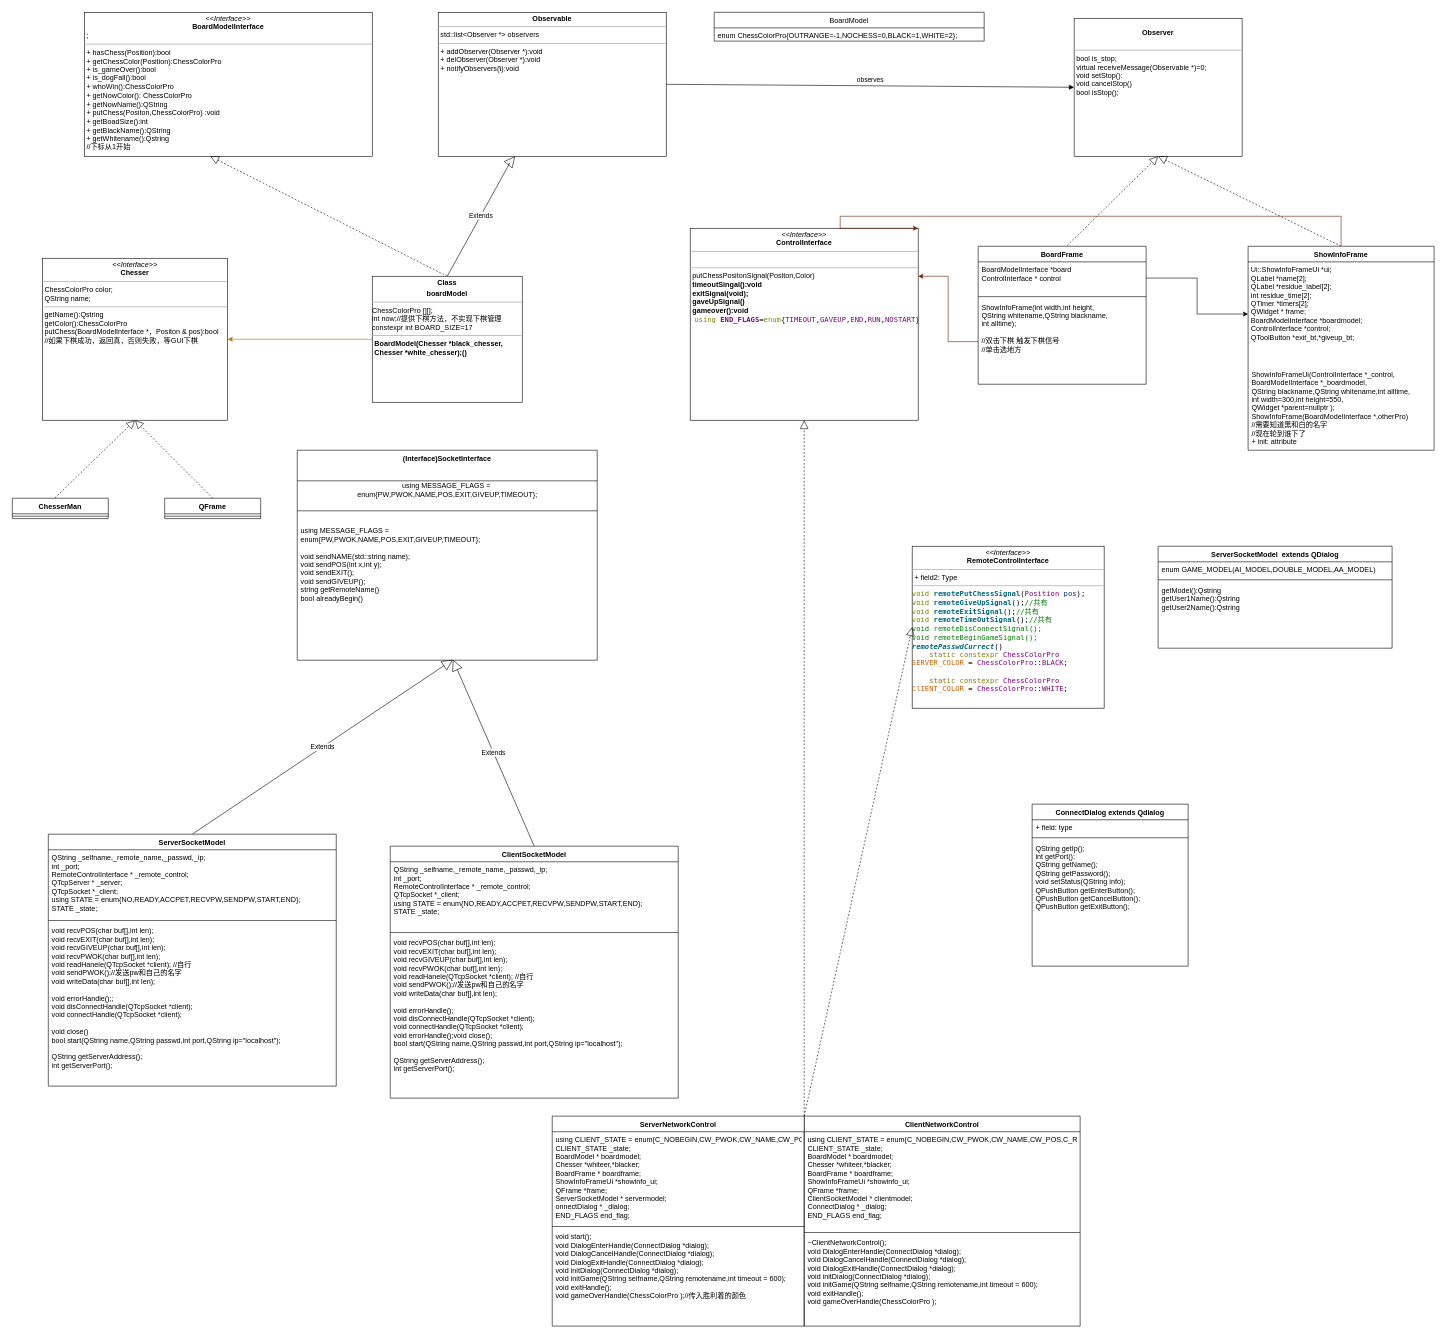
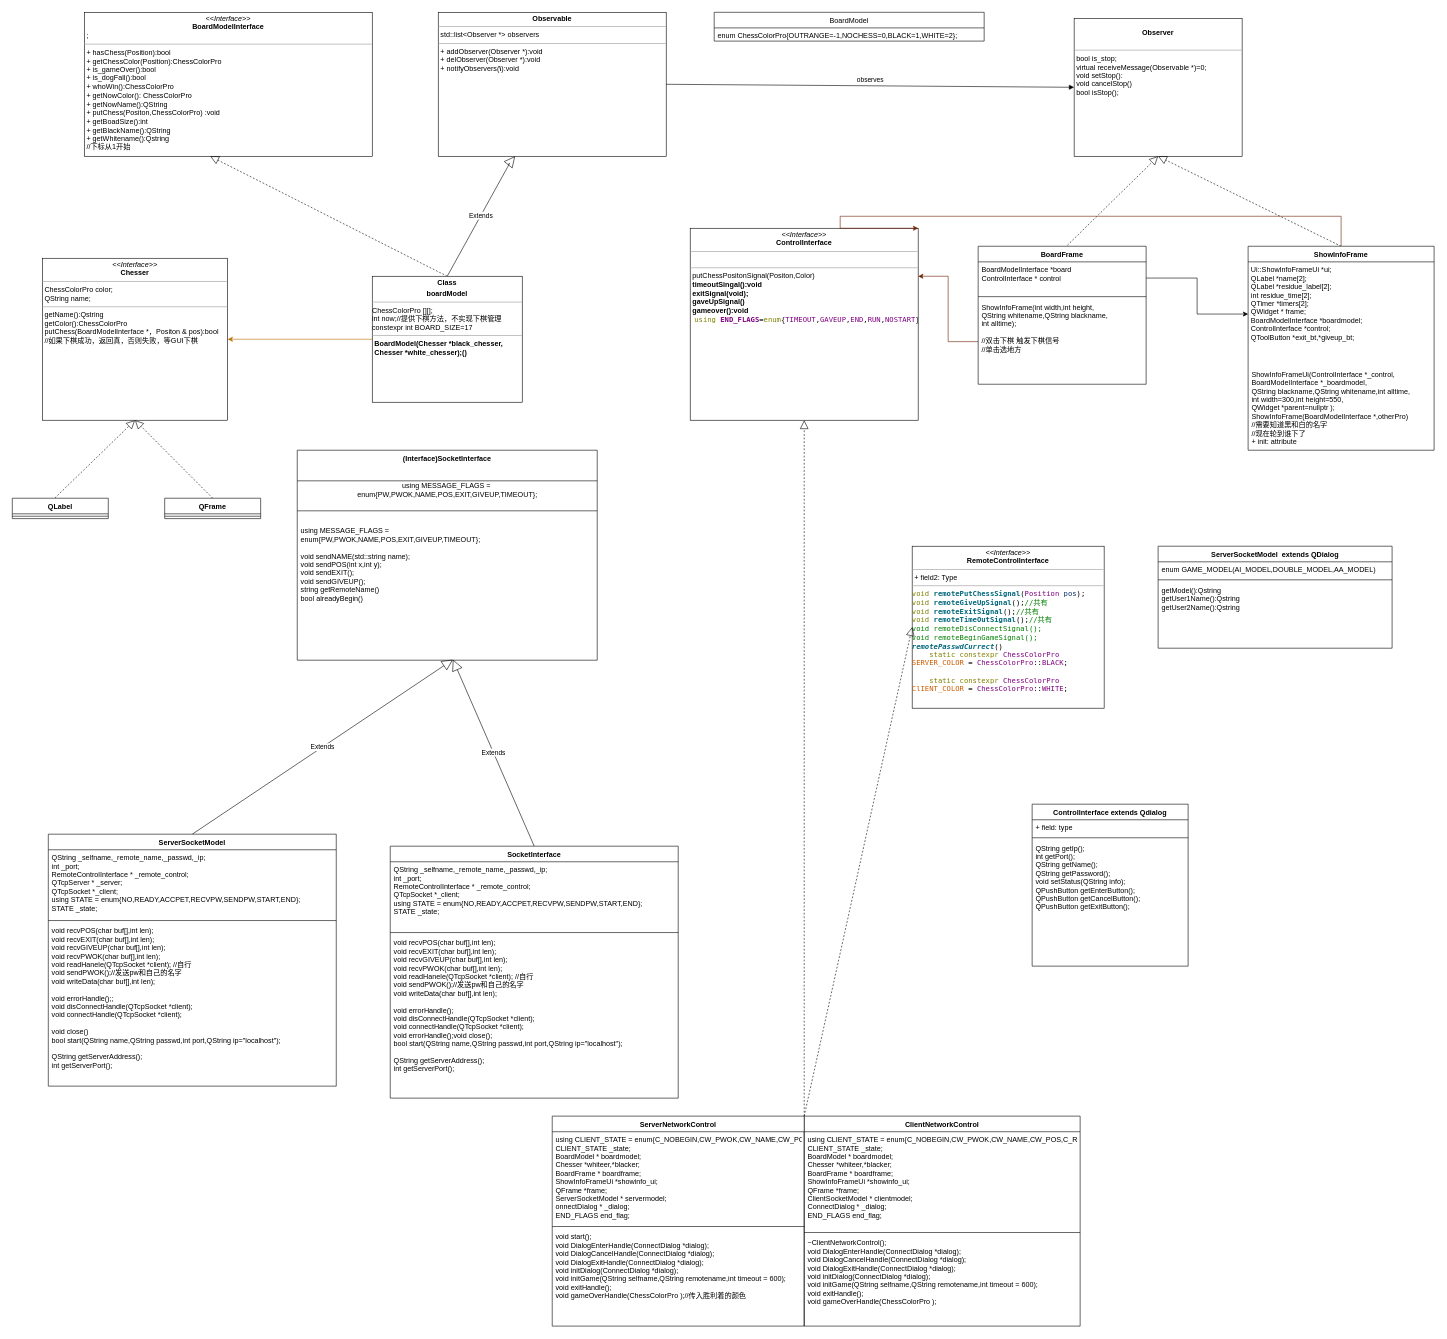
(60, 506) -> (60, 506)
(1110, 812) -> (1110, 812)
(534, 854) -> (534, 854)
